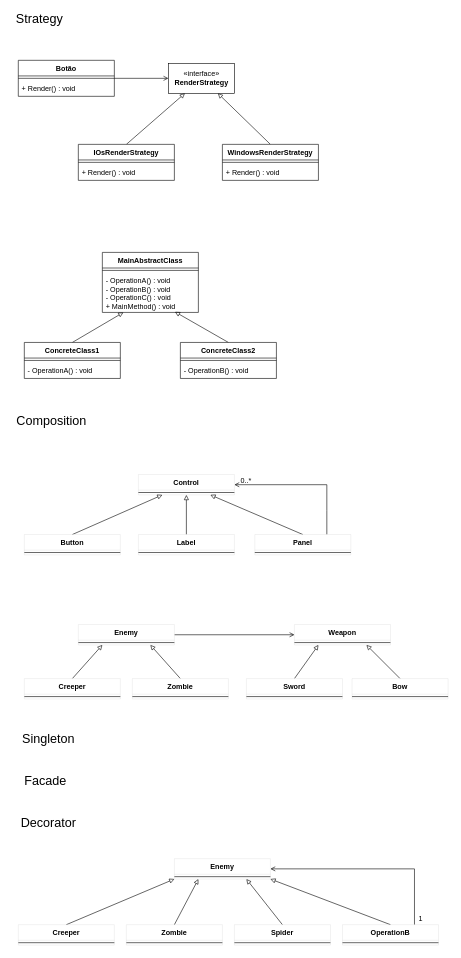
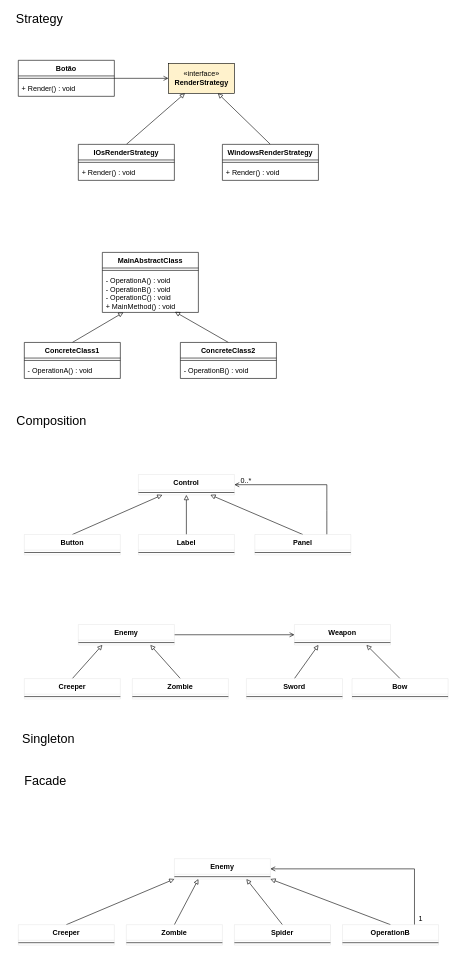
(201, 78) -> (201, 78)
(48, 822) -> none
